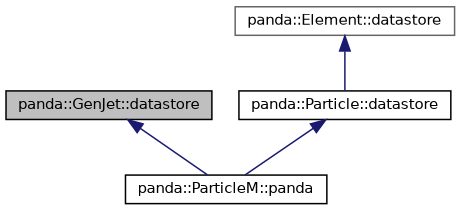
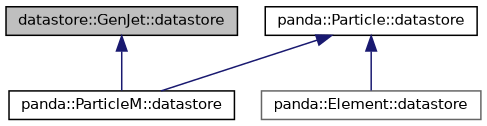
(345, 71) -> (371, 71)
(109, 105) -> (122, 21)
(226, 189) -> (122, 105)
